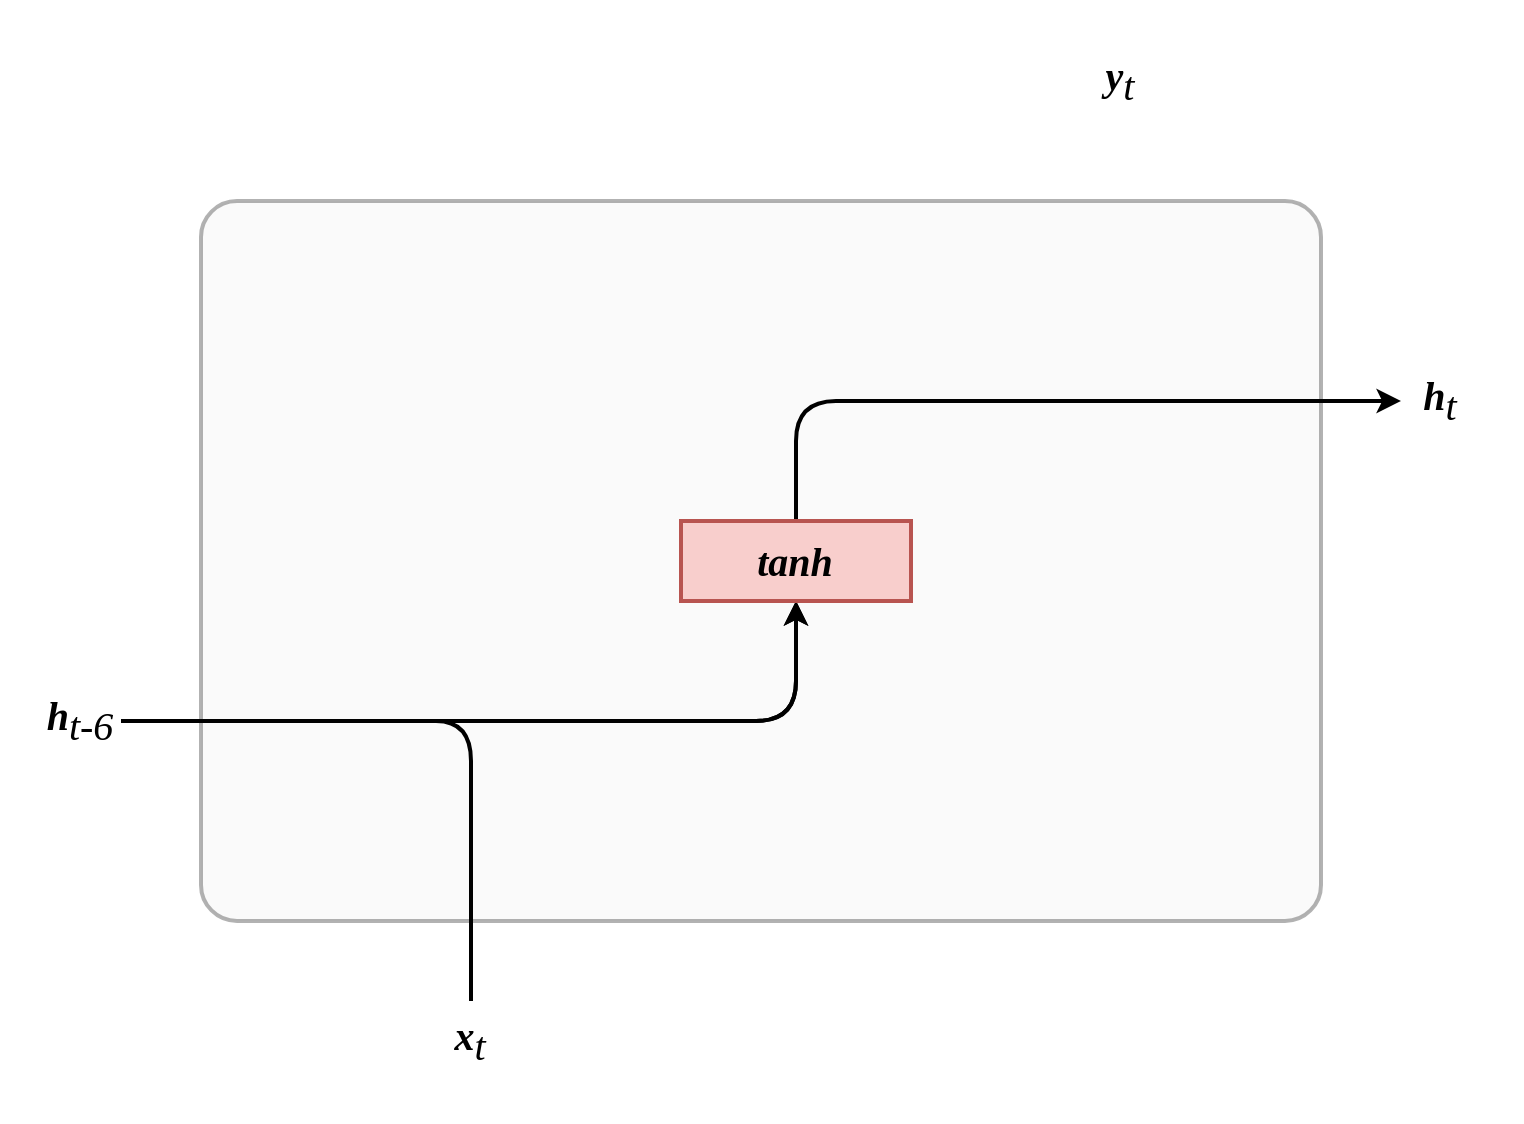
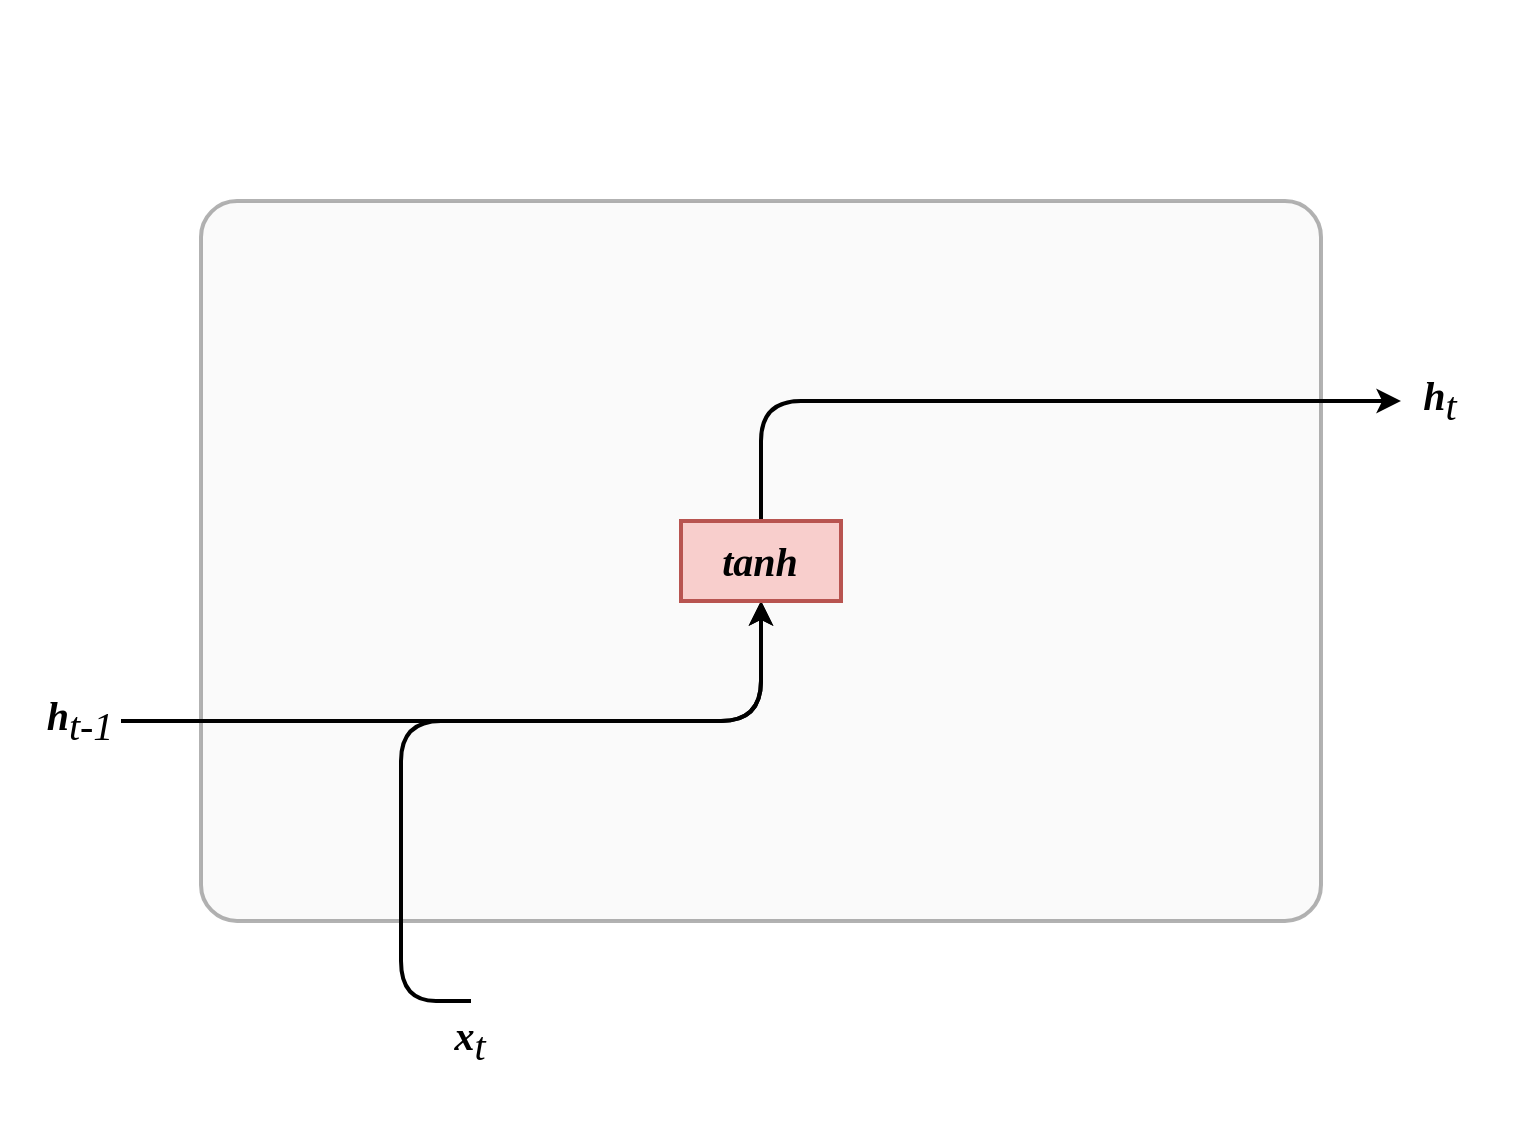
(1121, 81) -> none
(796, 561) -> (761, 561)
(81, 721) -> (81, 721)
